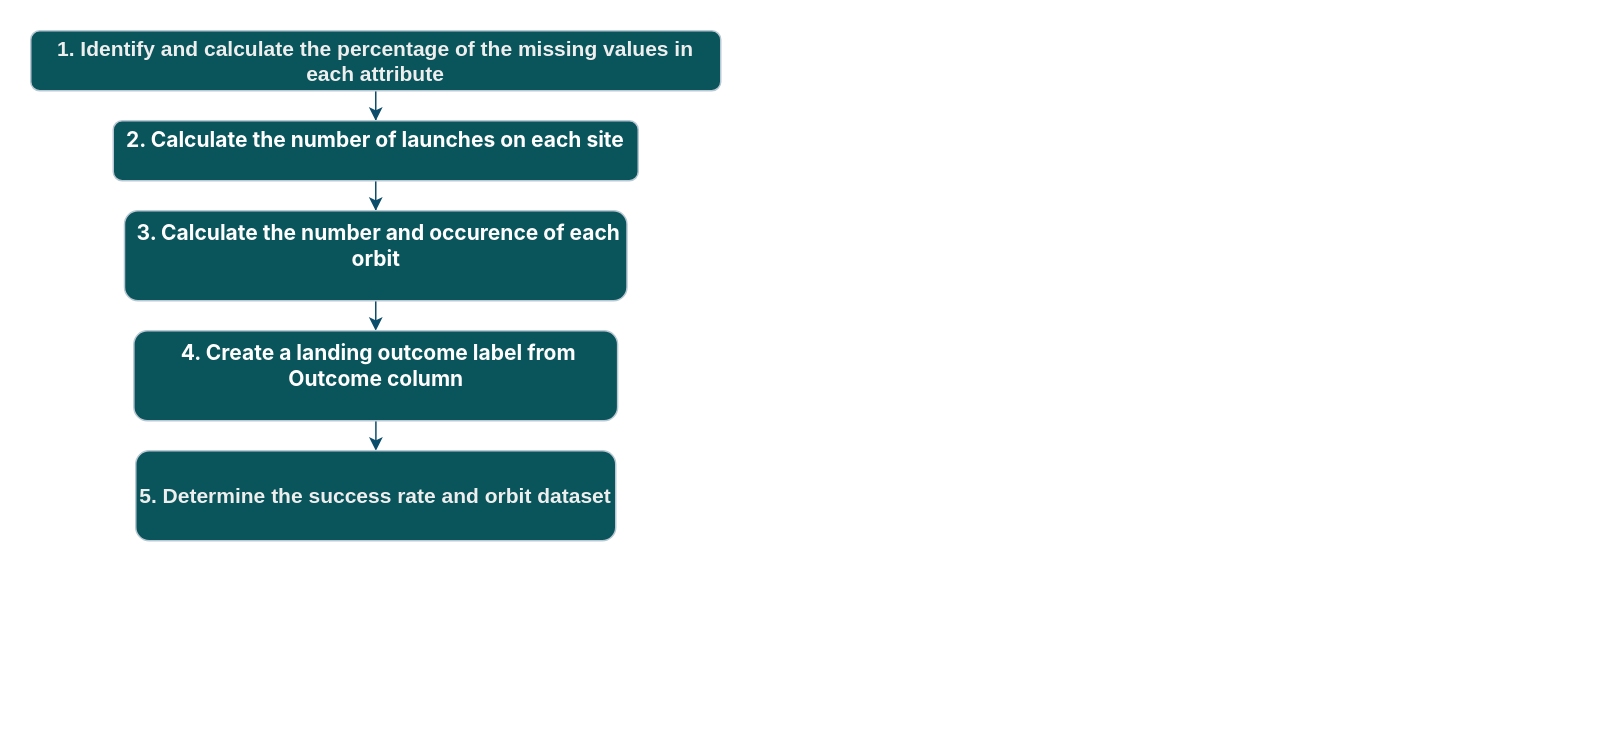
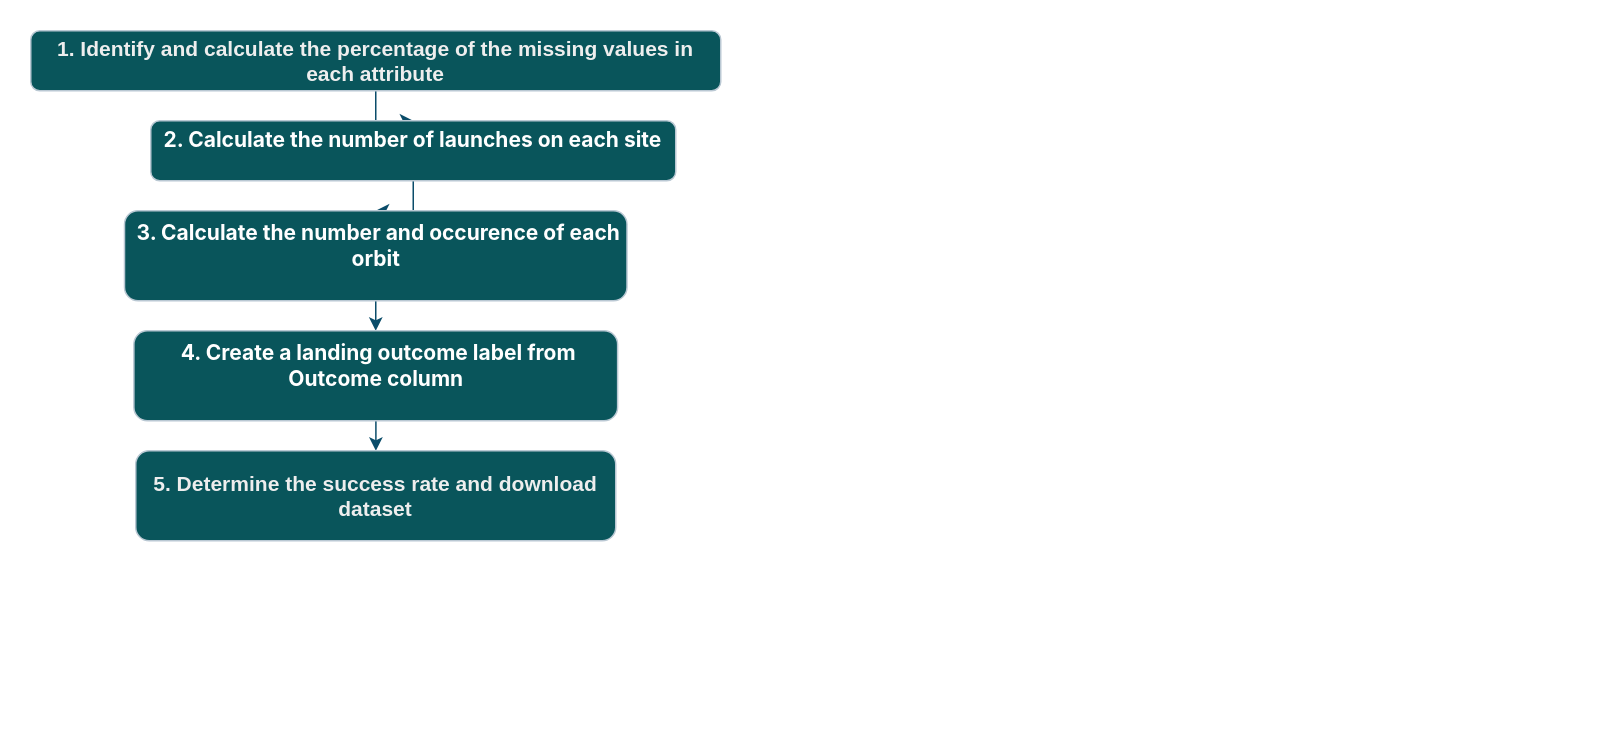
(376, 151) -> (413, 151)
(376, 496) -> (376, 496)
